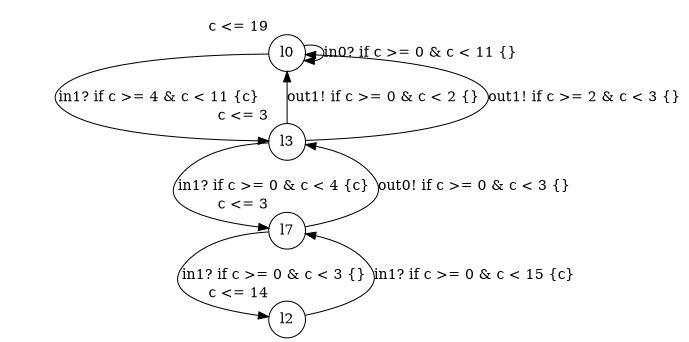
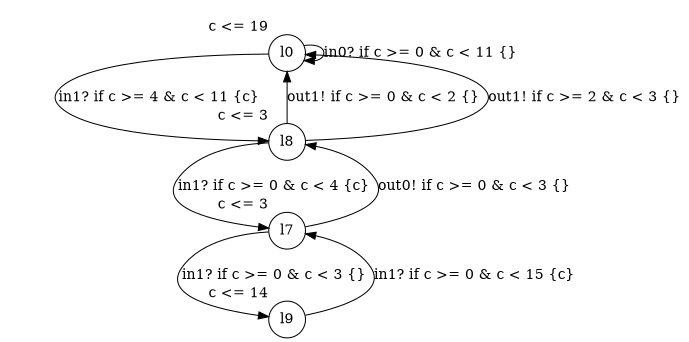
(287, 142) -> (287, 142)
(287, 320) -> (287, 320)
